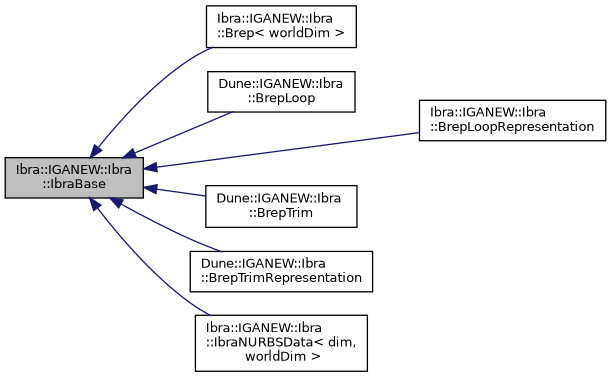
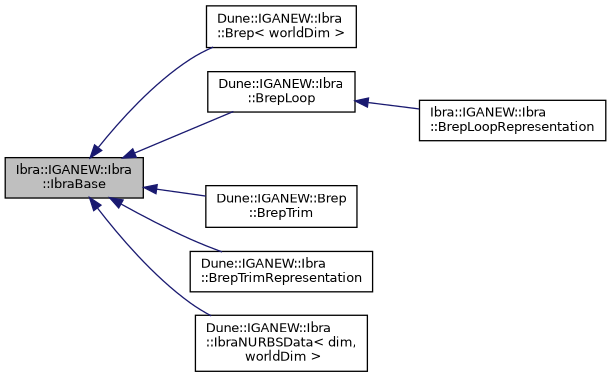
(281, 27) -> (281, 27)
(288, 150) -> (394, 106)
(281, 206) -> (281, 206)
(281, 343) -> (281, 343)
